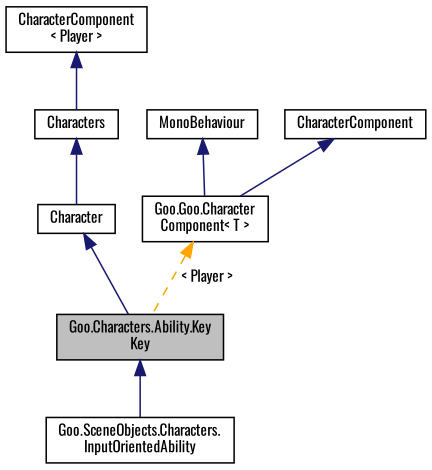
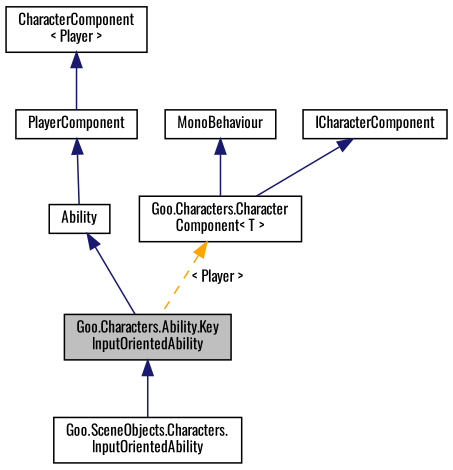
(77, 124) -> (77, 124)
(355, 124) -> (375, 124)
(77, 219) -> (80, 219)
(205, 219) -> (220, 219)
(140, 337) -> (148, 337)
